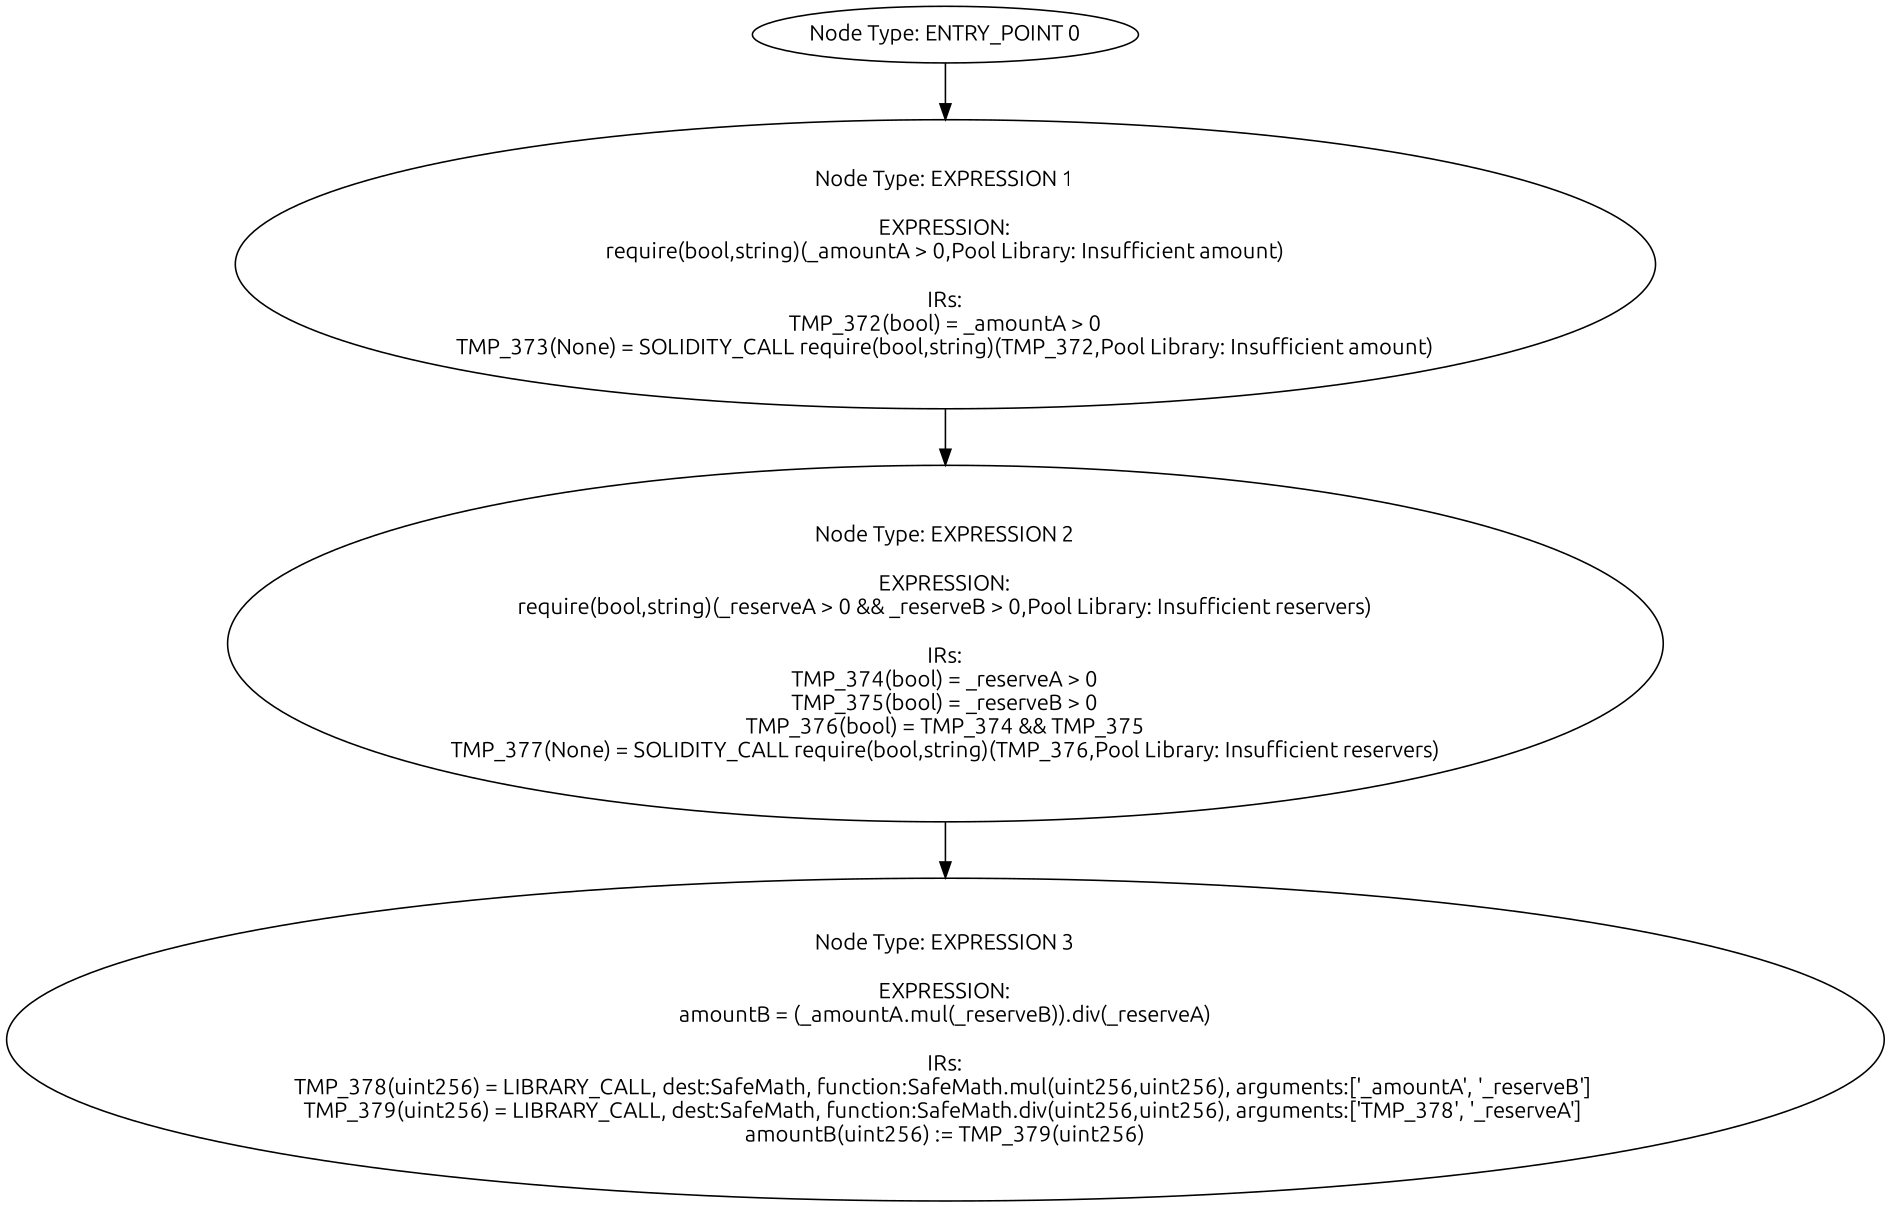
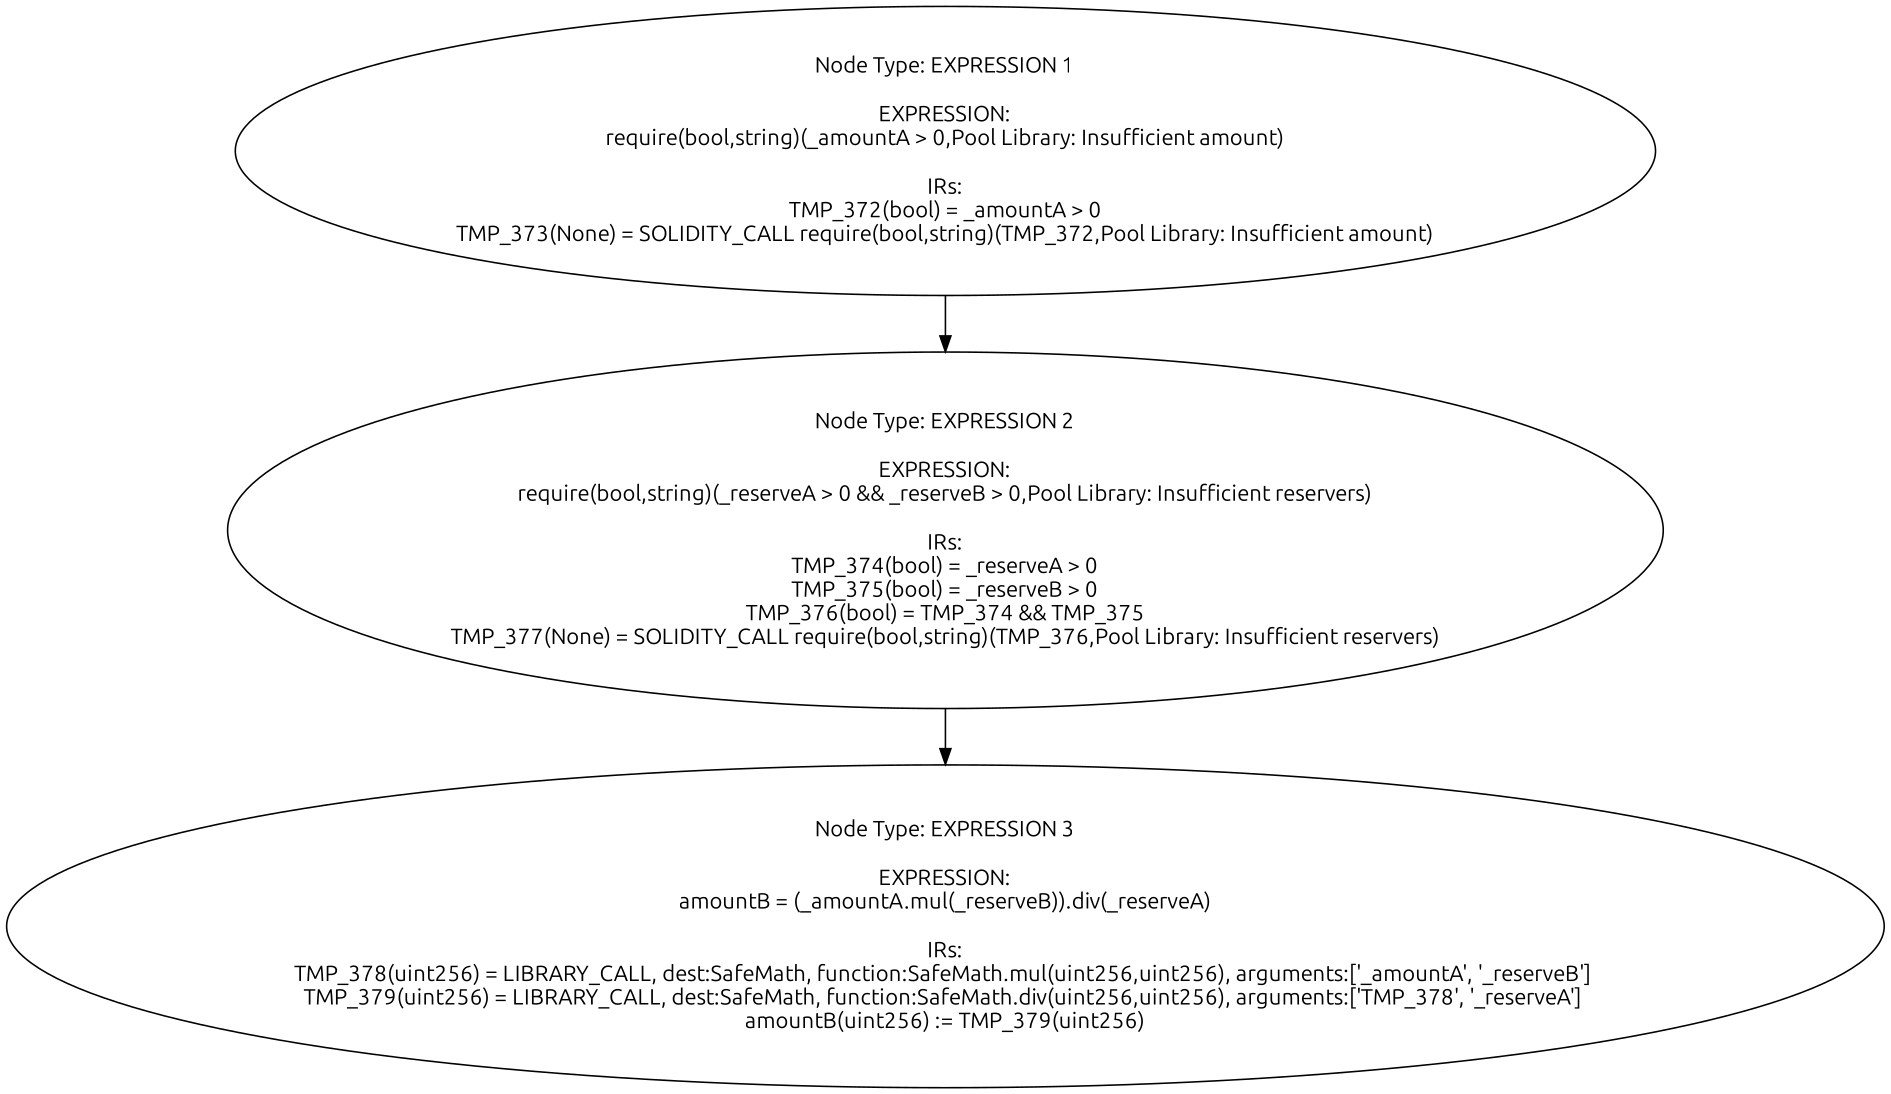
(945, 35) -> none
